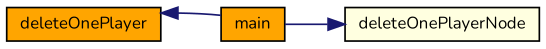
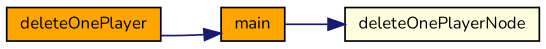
(199, 14) -> (182, 35)
